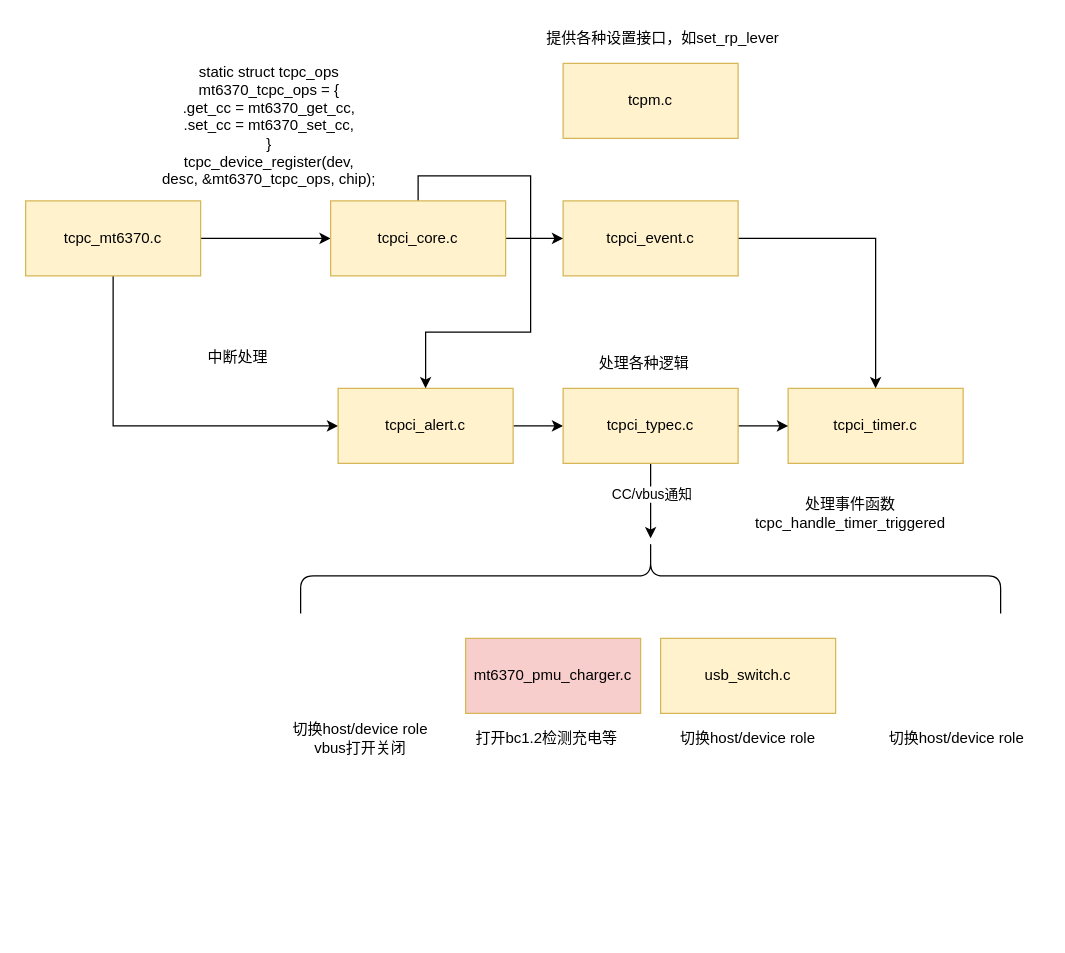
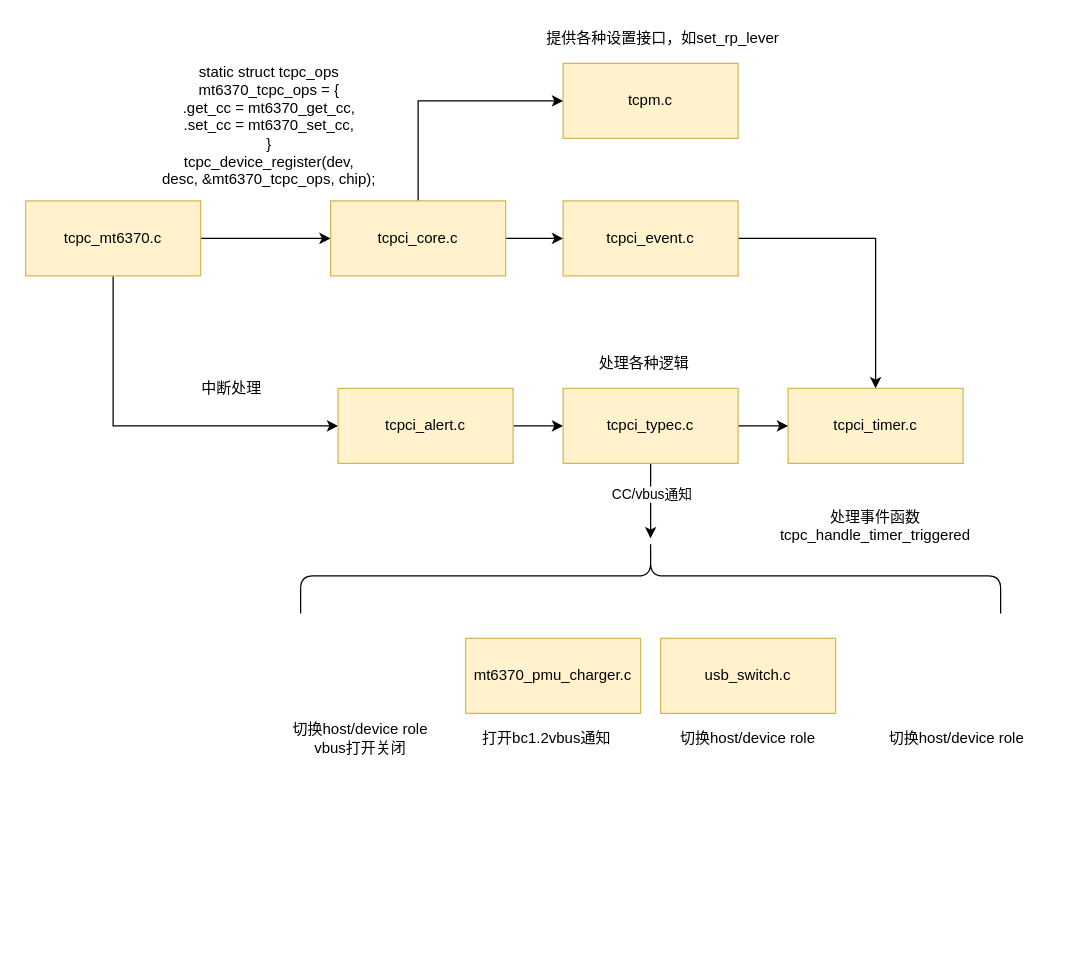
(531, 273) -> (448, 101)
(238, 357) -> (232, 388)
(851, 513) -> (876, 526)
(553, 676) -> (553, 676)
(547, 738) -> (547, 738)
